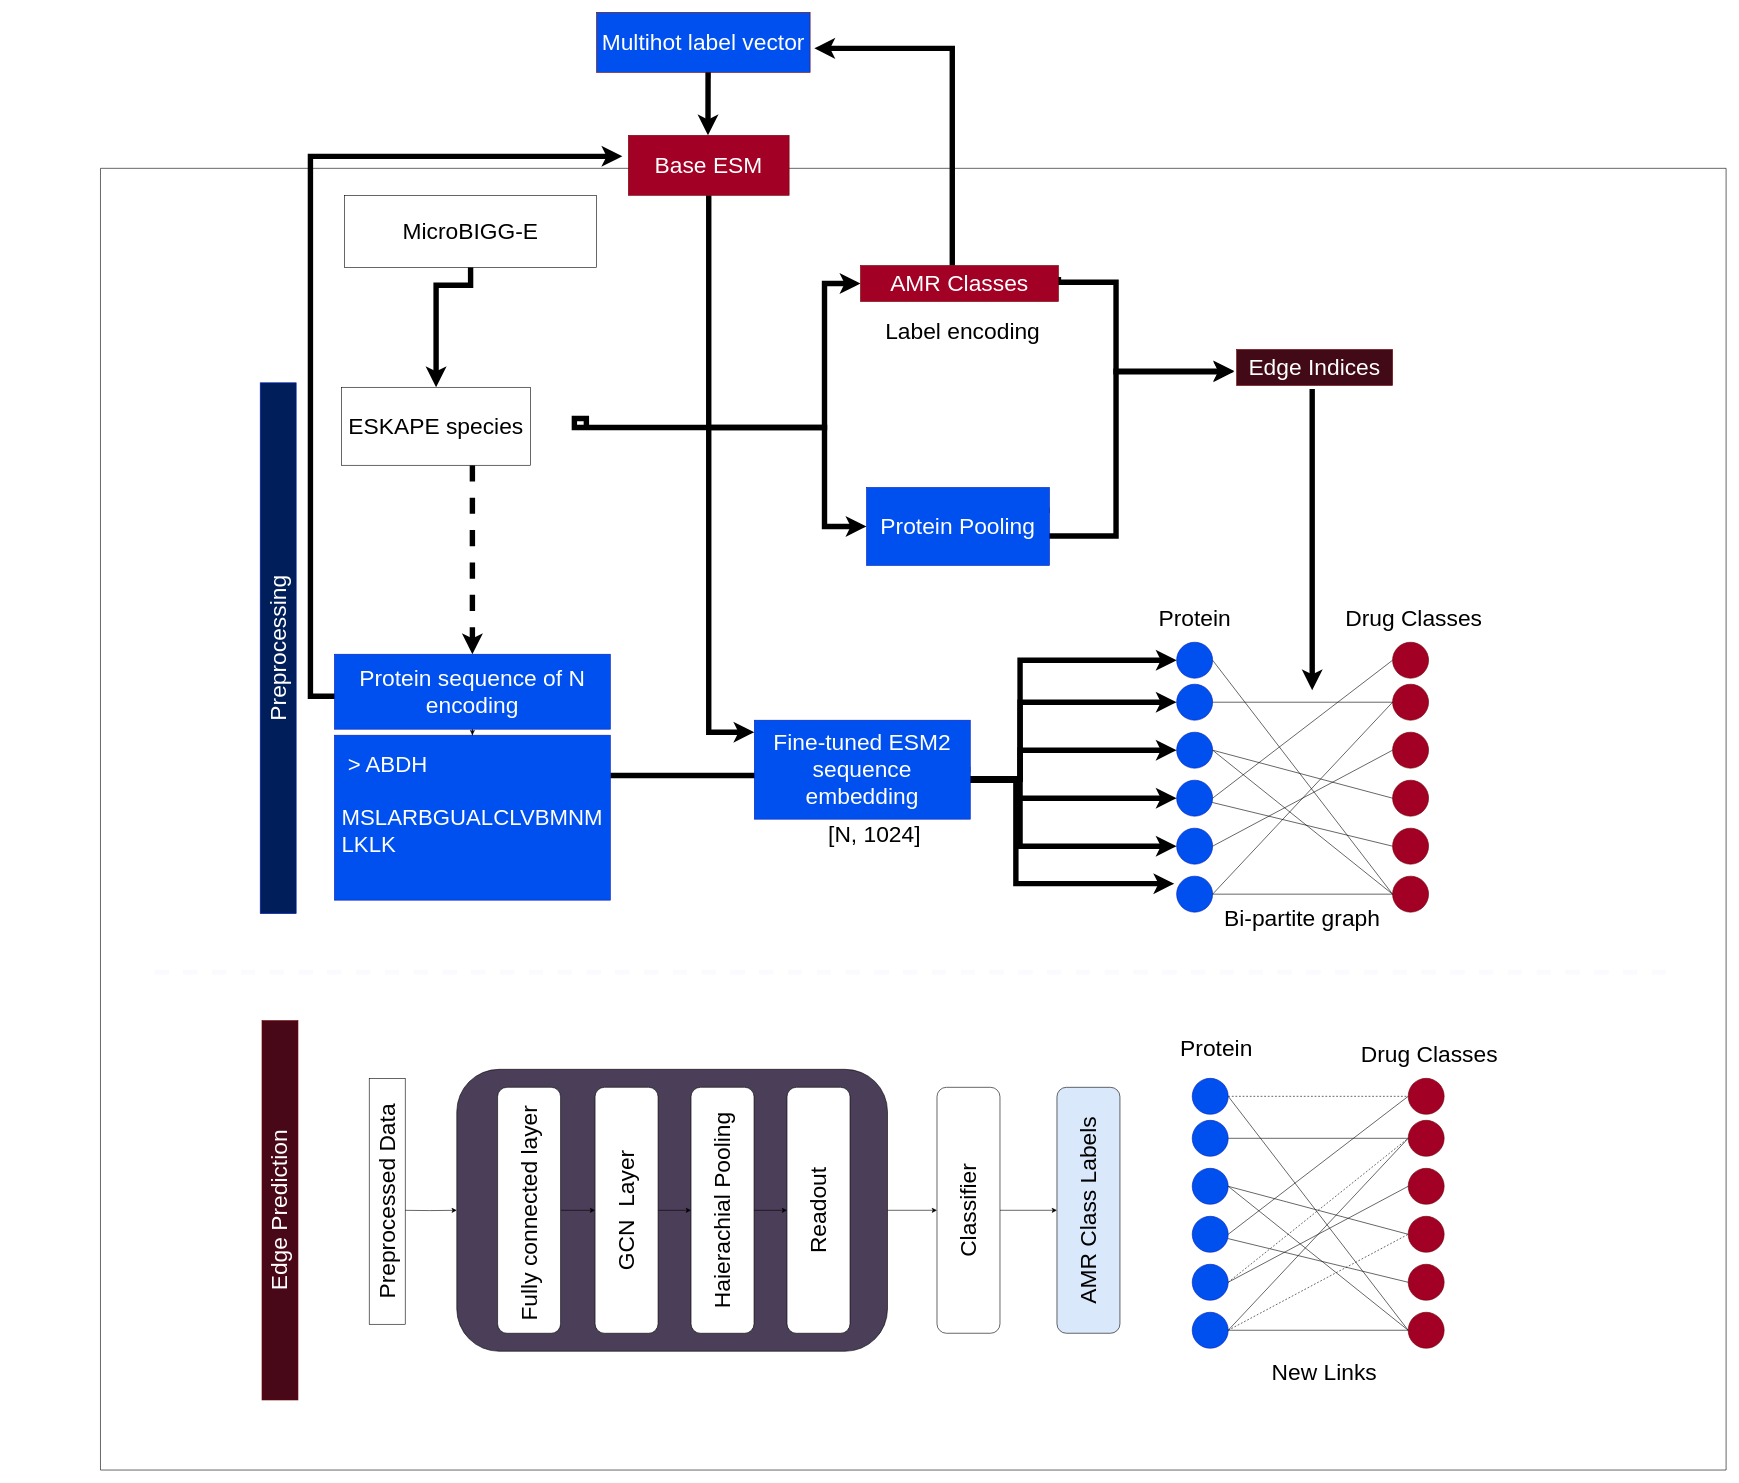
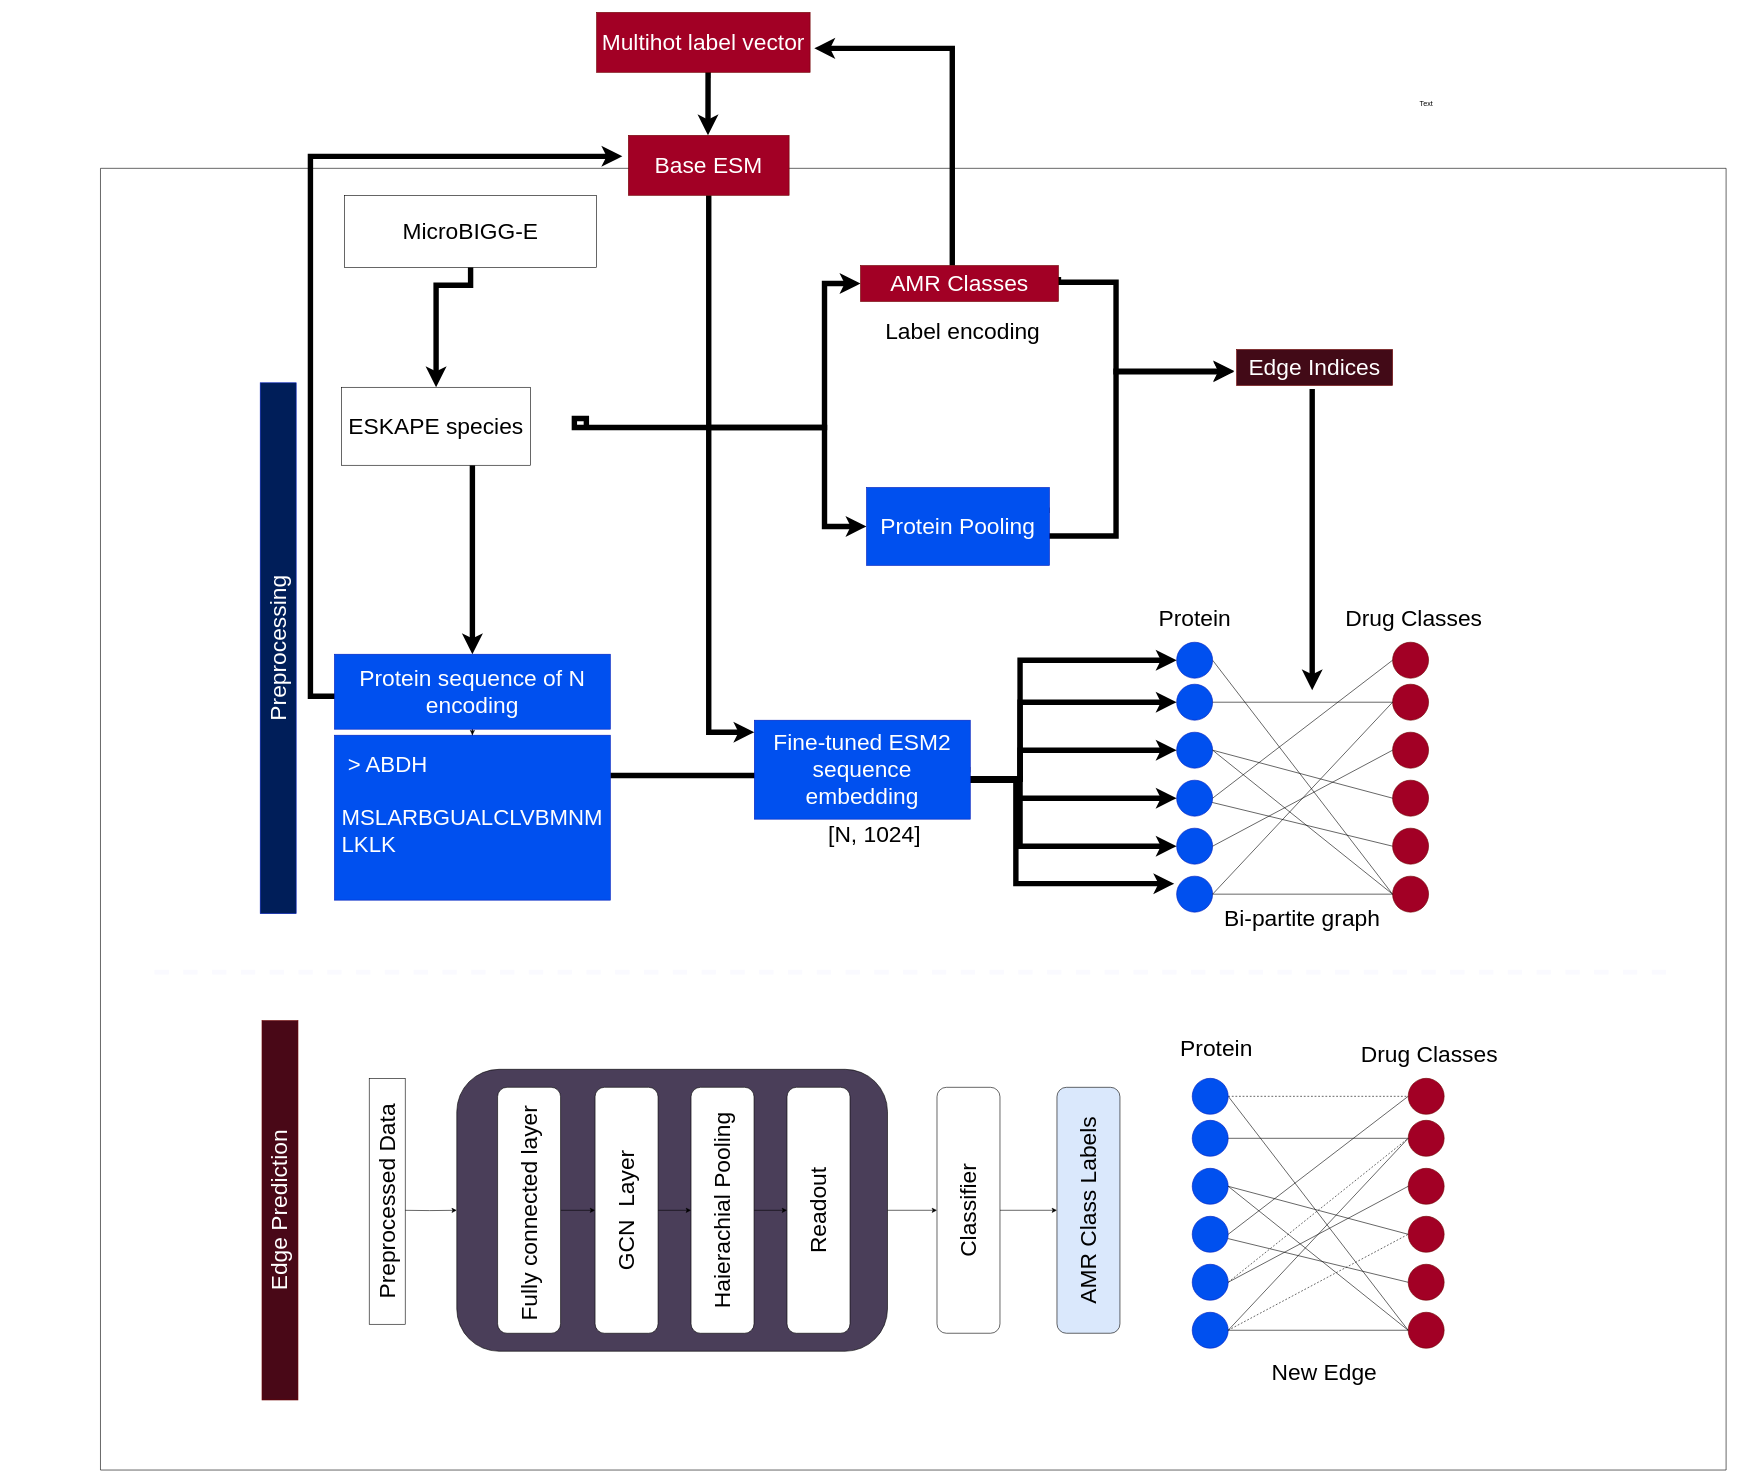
(704, 42) -> (704, 42)
none -> (1427, 104)
(473, 489) -> (473, 489)
(1325, 1373) -> (1325, 1373)
